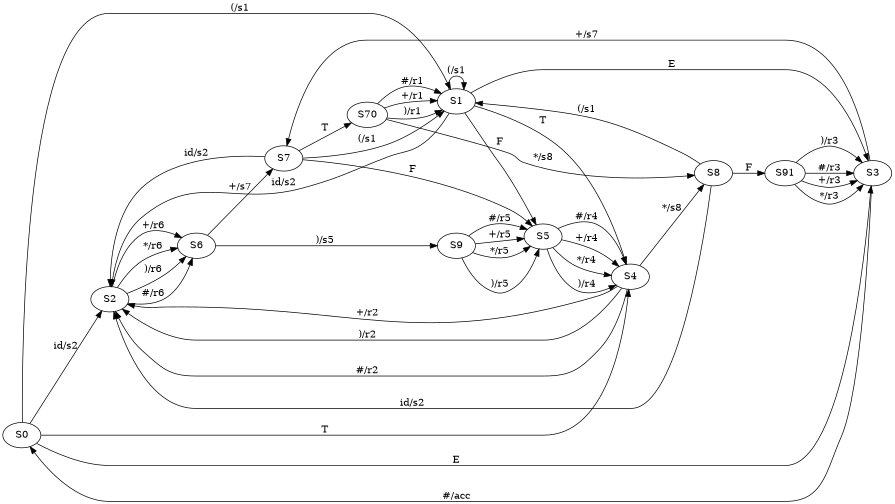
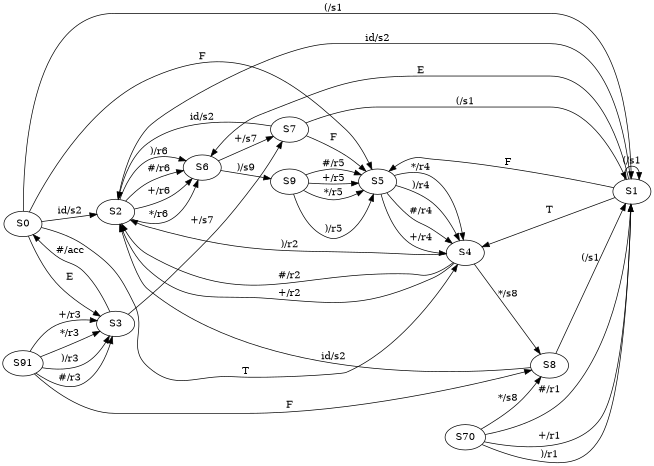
none -> (186, 66)
(688, 70) -> (443, 76)
(322, 138) -> none
(745, 173) -> (276, 412)
(325, 240) -> (246, 168)
